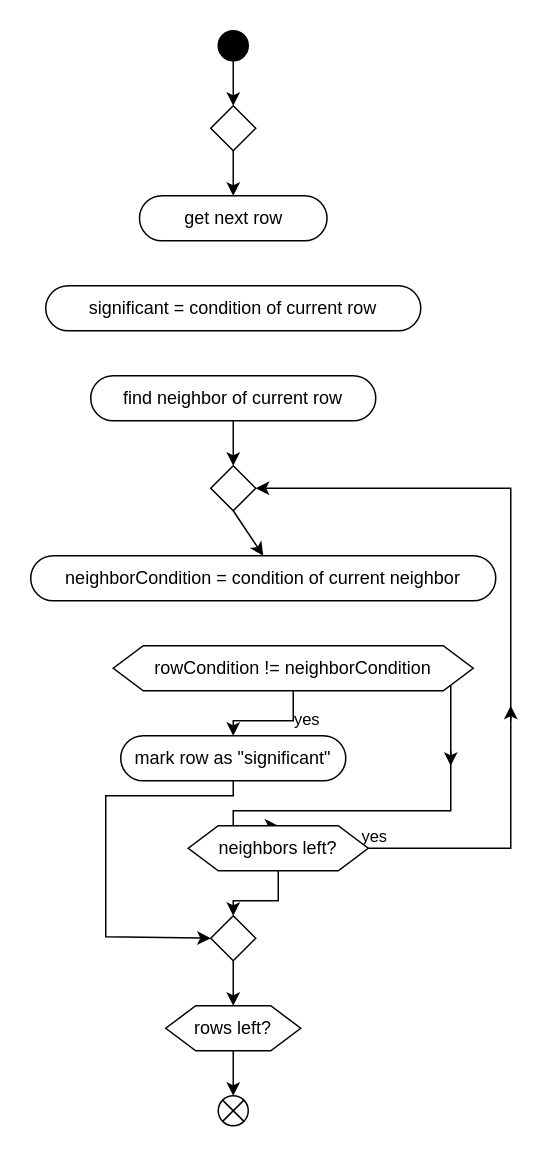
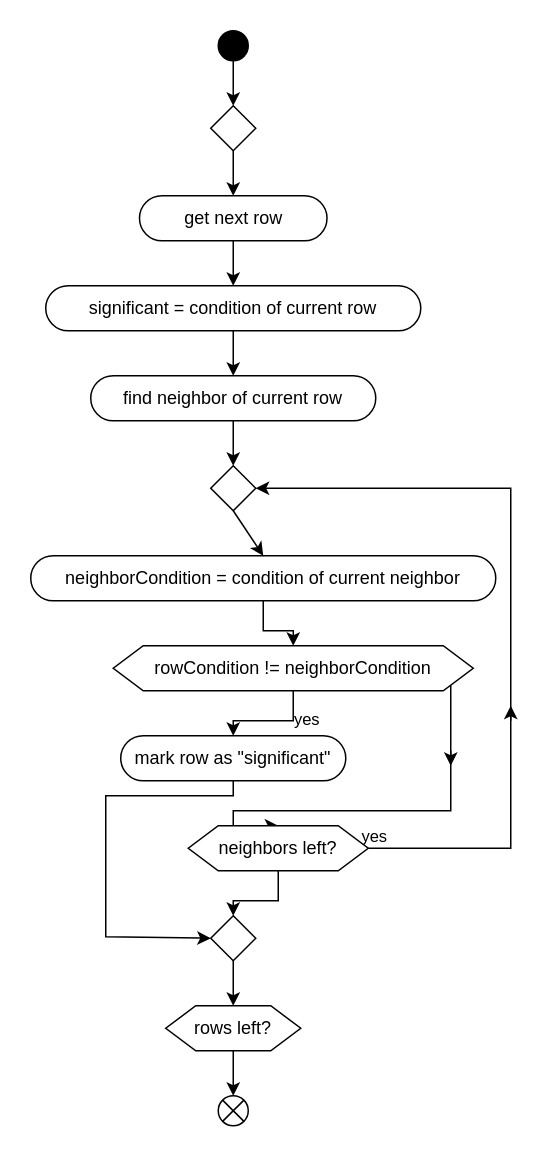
none -> (233, 269)
none -> (233, 348)
none -> (265, 631)
